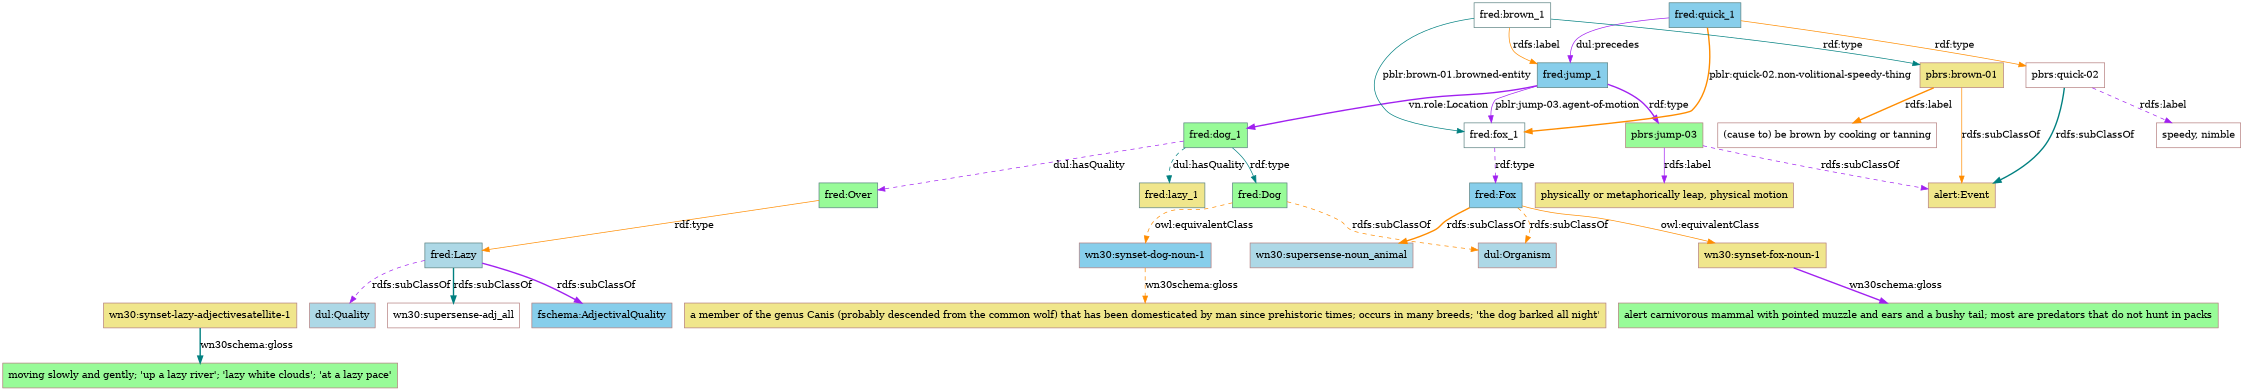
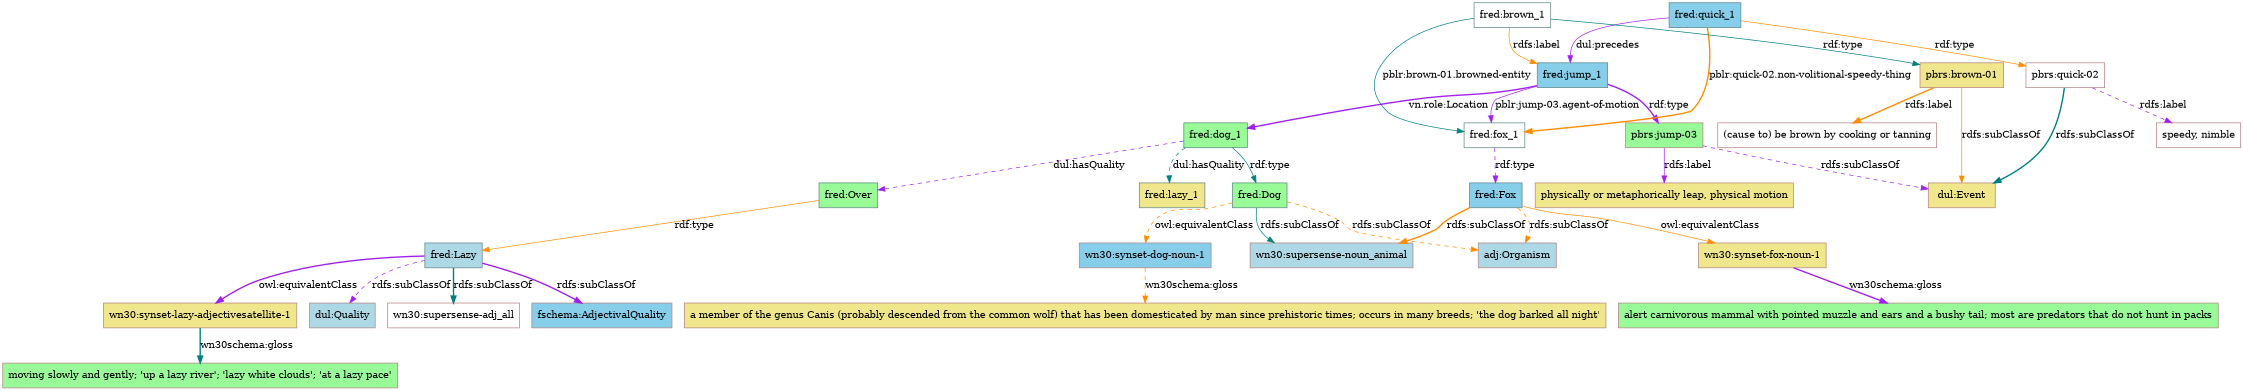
(1962, 195) -> (1962, 195)
none -> (1258, 225)
(1517, 255) -> (1517, 255)
none -> (320, 265)
